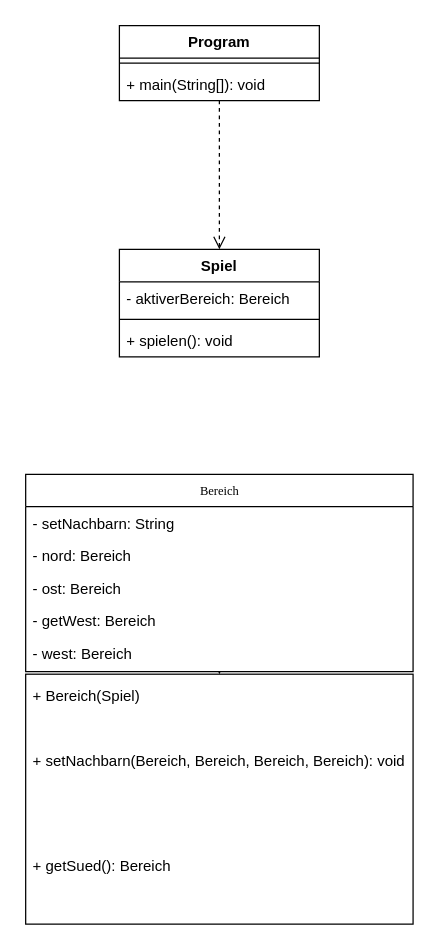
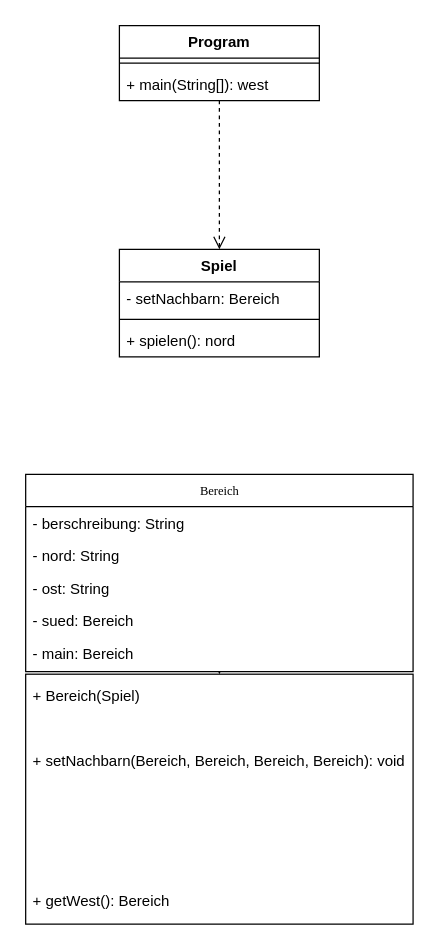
(208, 86) -> (210, 86)
(220, 300) -> (211, 300)
(187, 342) -> (189, 342)
(114, 525) -> (120, 525)
(88, 557) -> (84, 557)
(84, 590) -> (80, 590)
(101, 622) -> (88, 622)
(88, 655) -> (86, 655)
(219, 867) -> none
none -> (219, 902)
